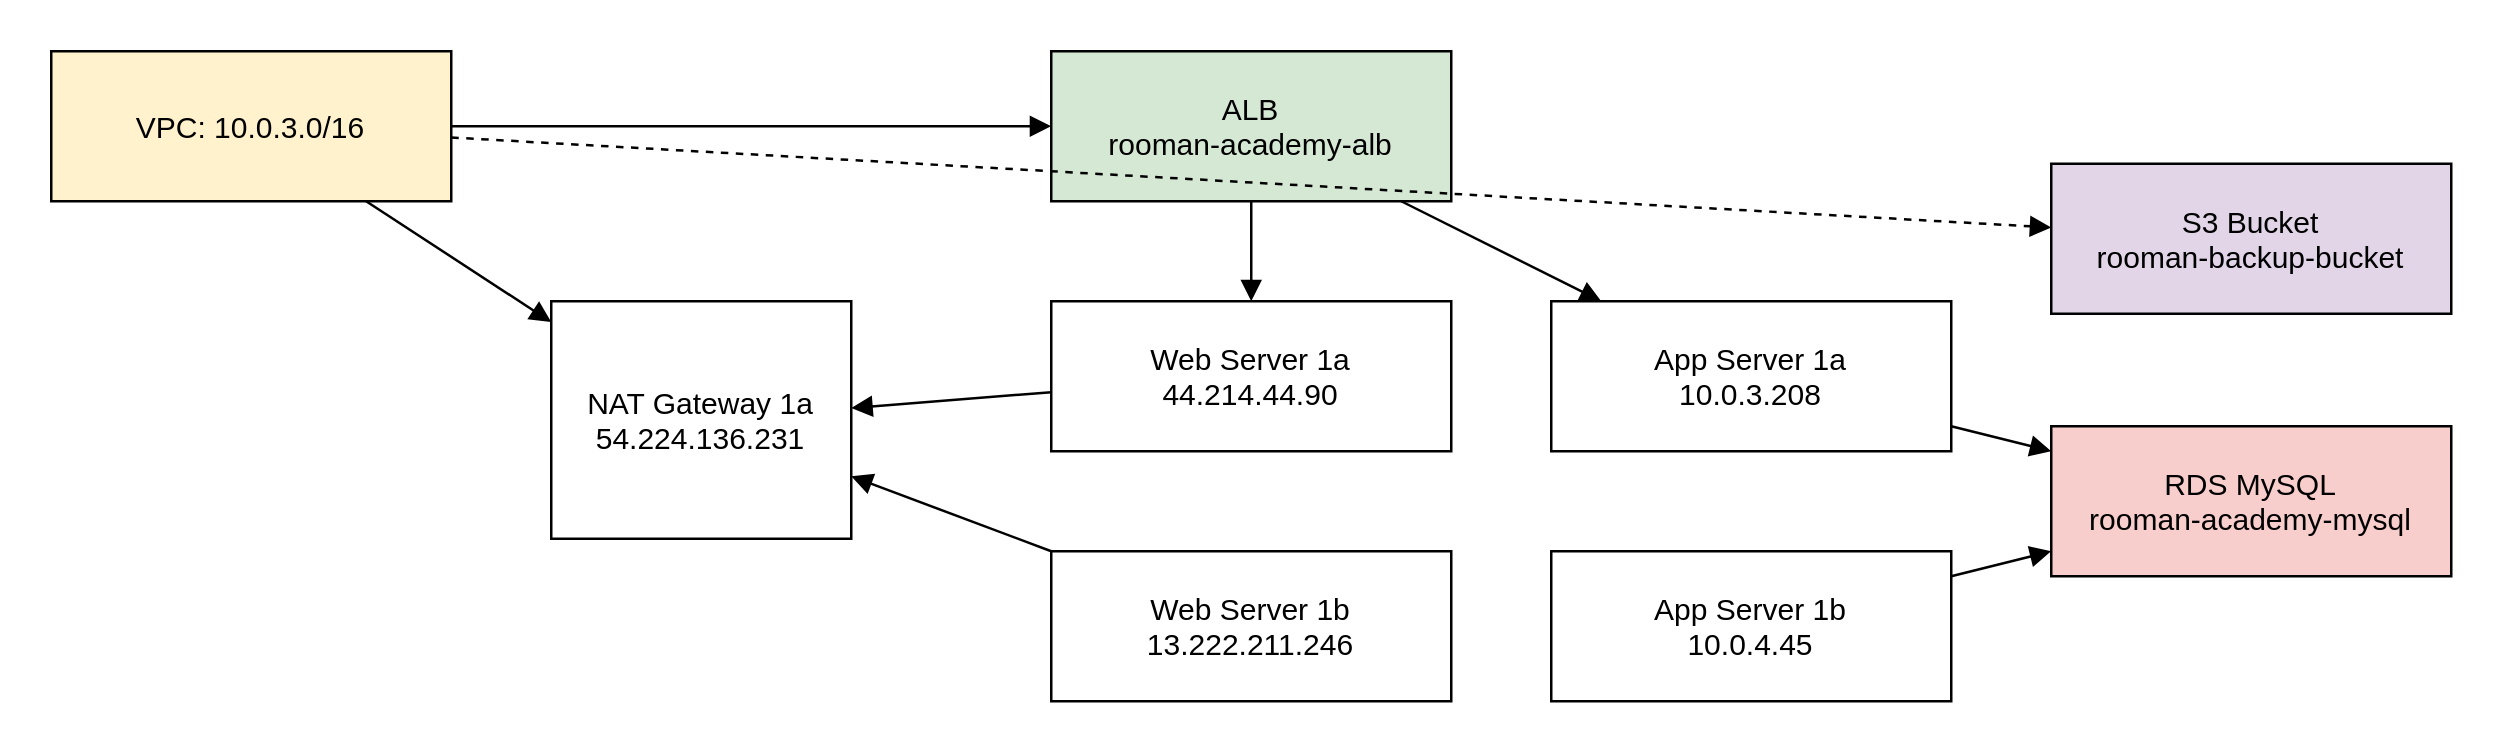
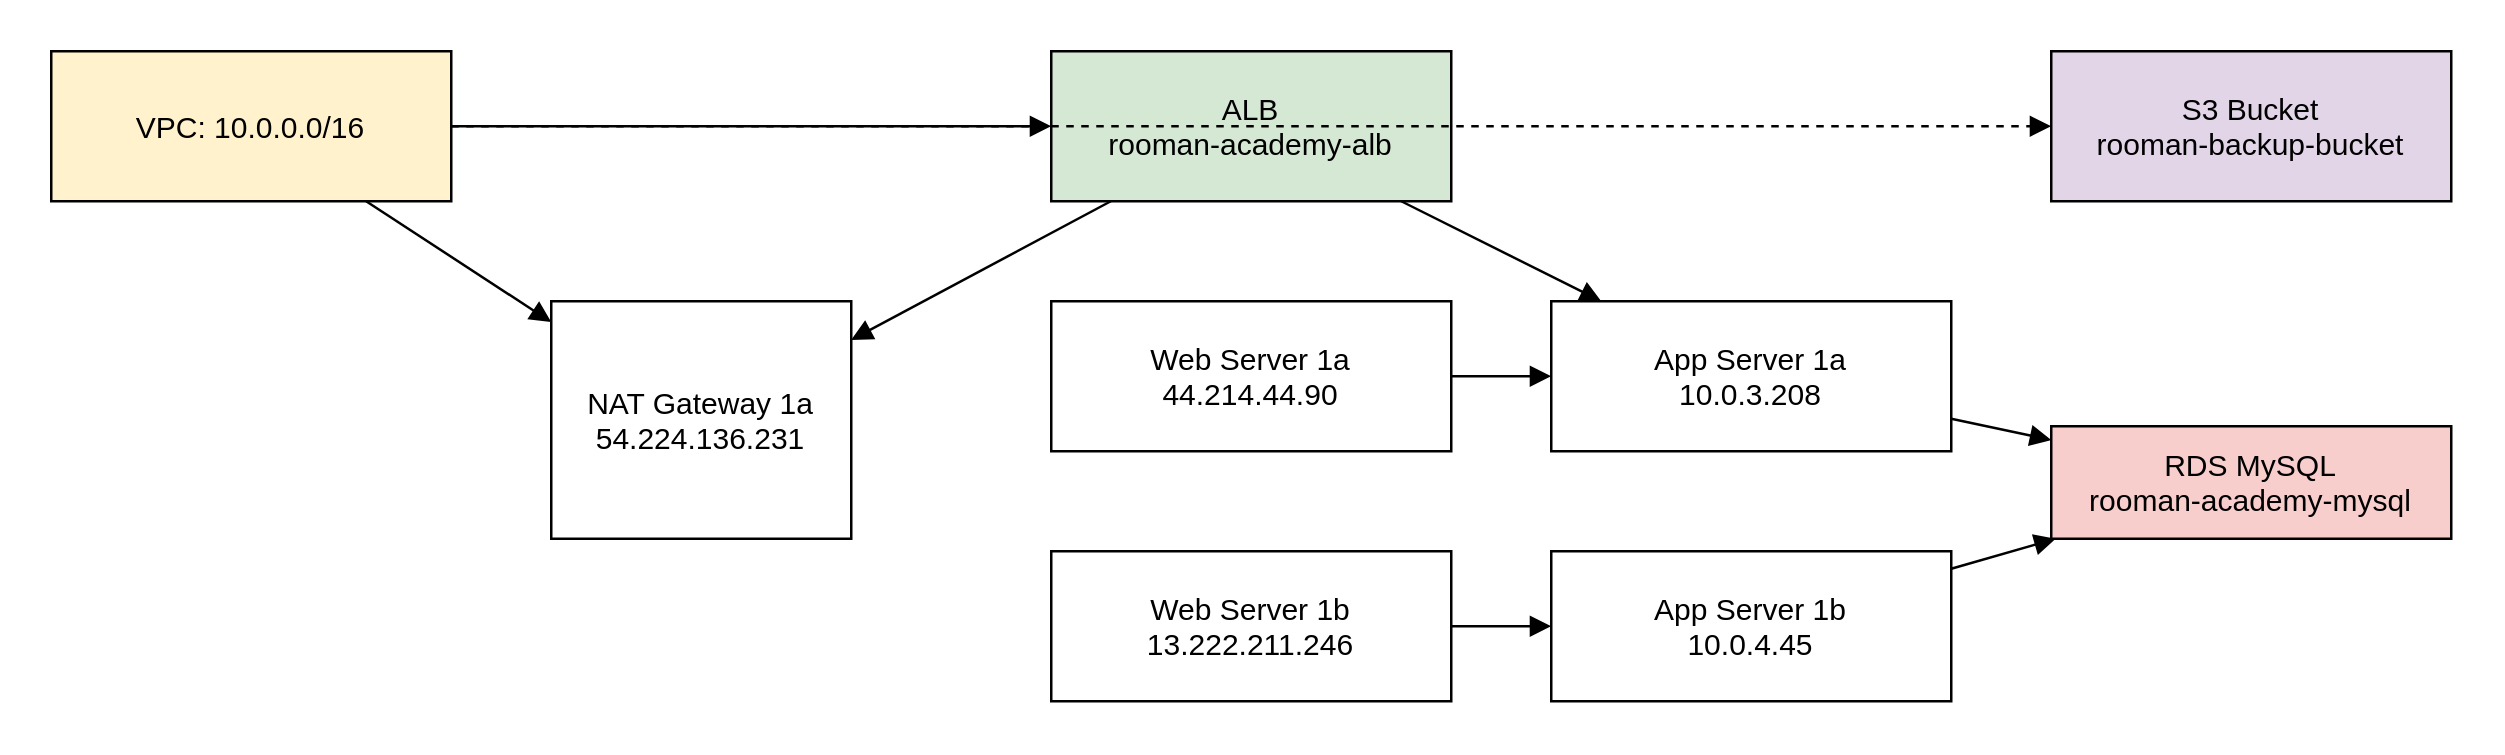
(250, 128) -> (250, 128)
(2251, 239) -> (2251, 126)
(1251, 241) -> (990, 266)
(961, 399) -> (1491, 376)
(2251, 501) -> (2251, 483)
(961, 517) -> (1491, 626)
